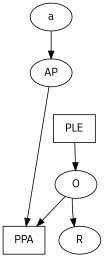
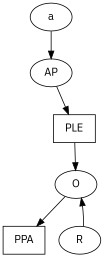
(38, 153) -> (61, 97)
(72, 209) -> (83, 216)
